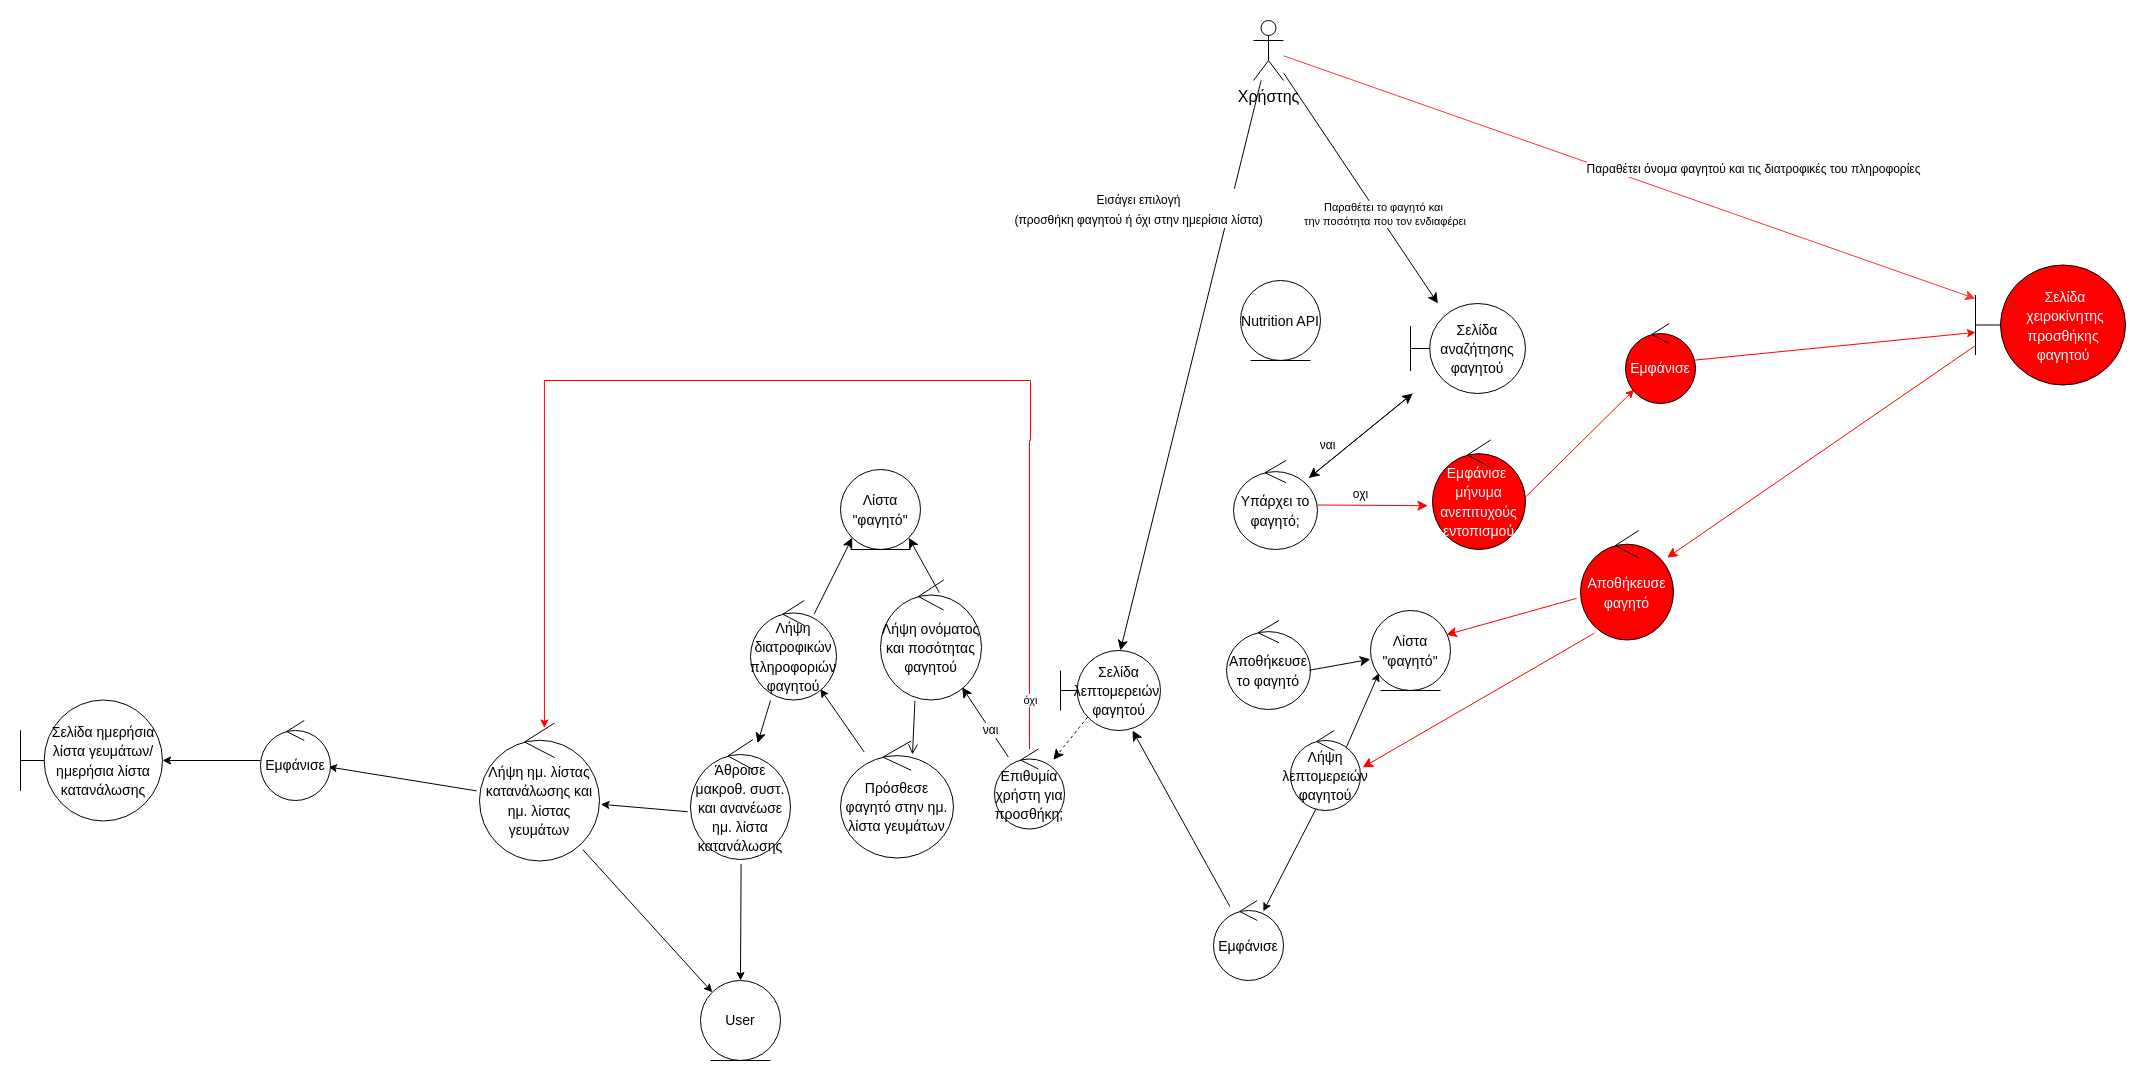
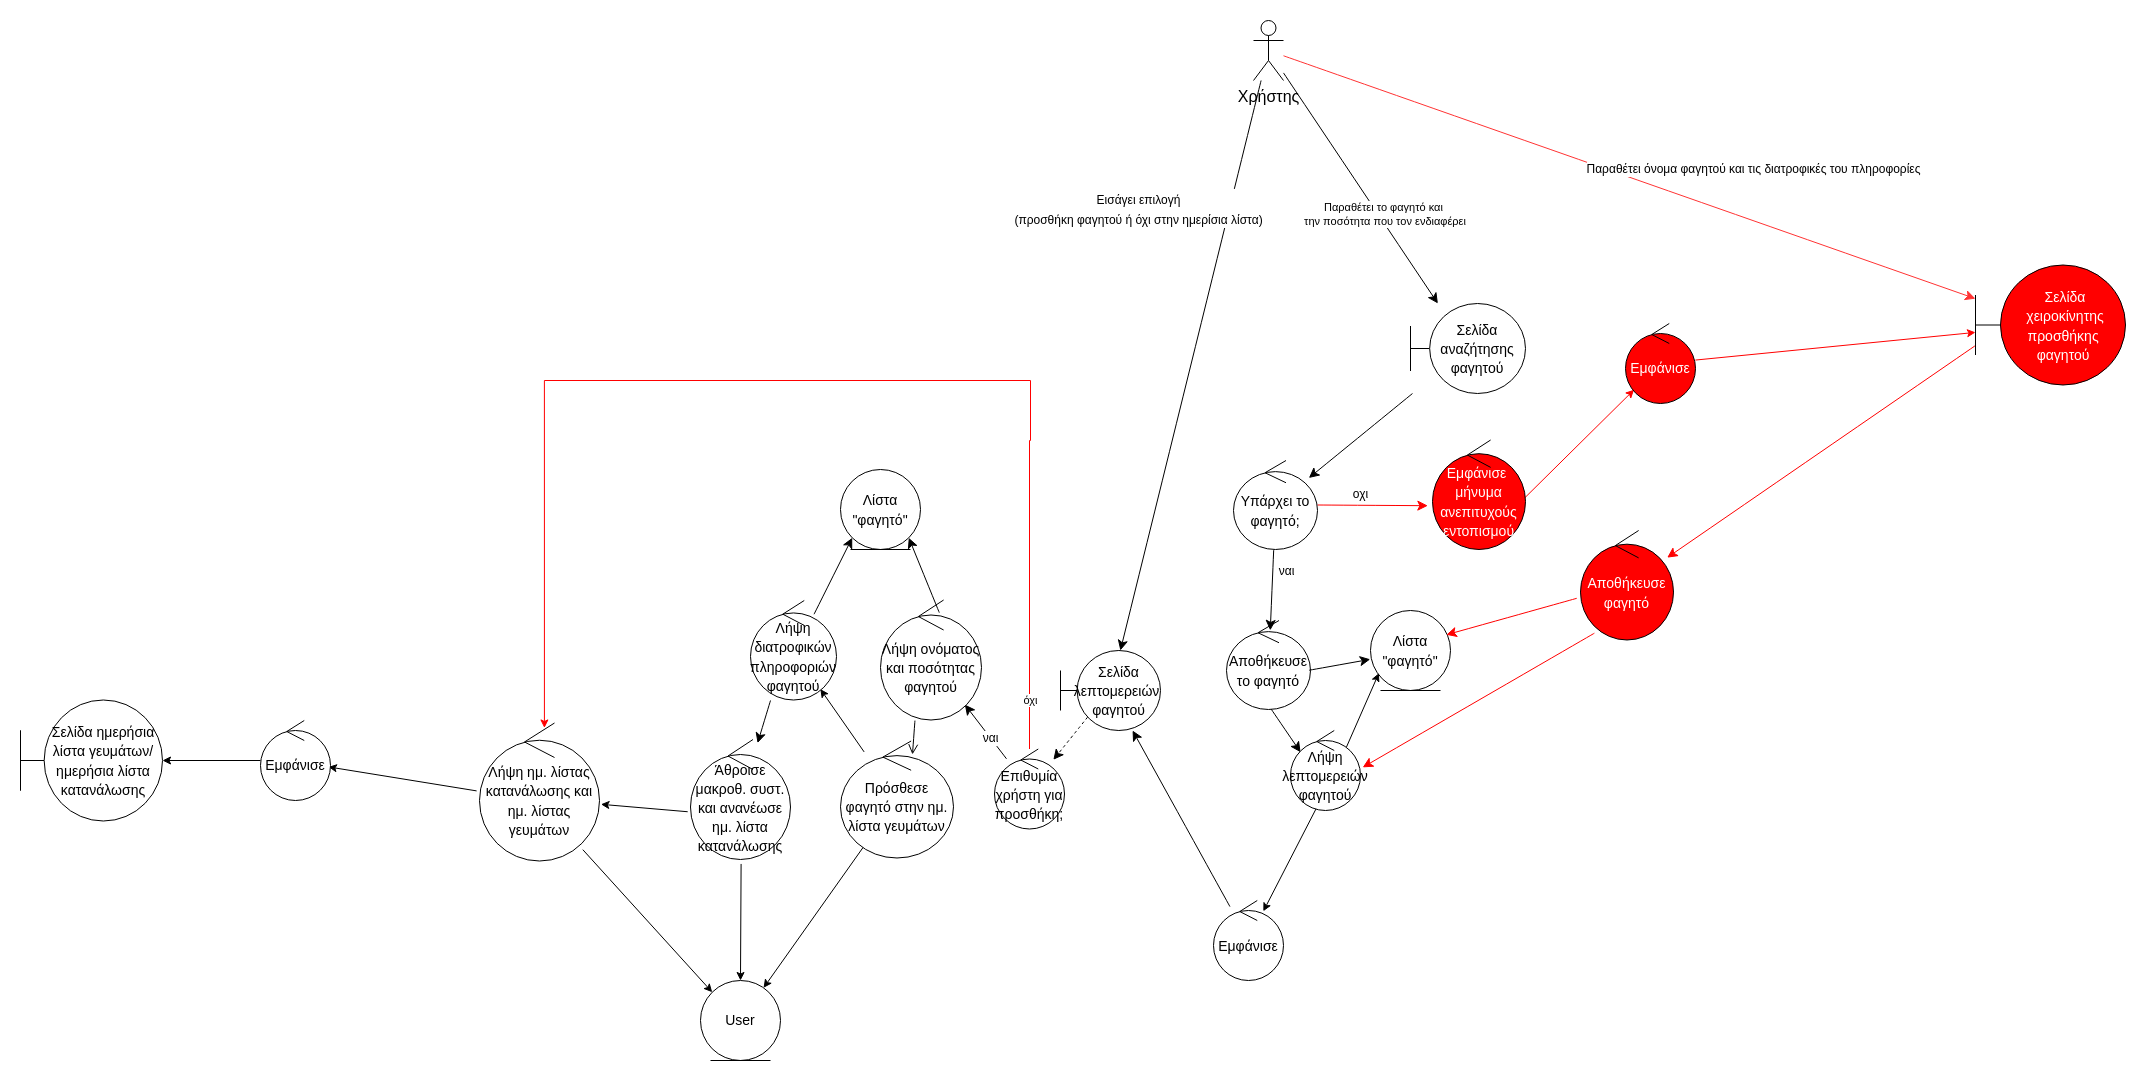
(1281, 321) -> none
(1310, 477) -> (1272, 585)
(931, 640) -> (931, 660)
none -> (1284, 728)
none -> (815, 915)
